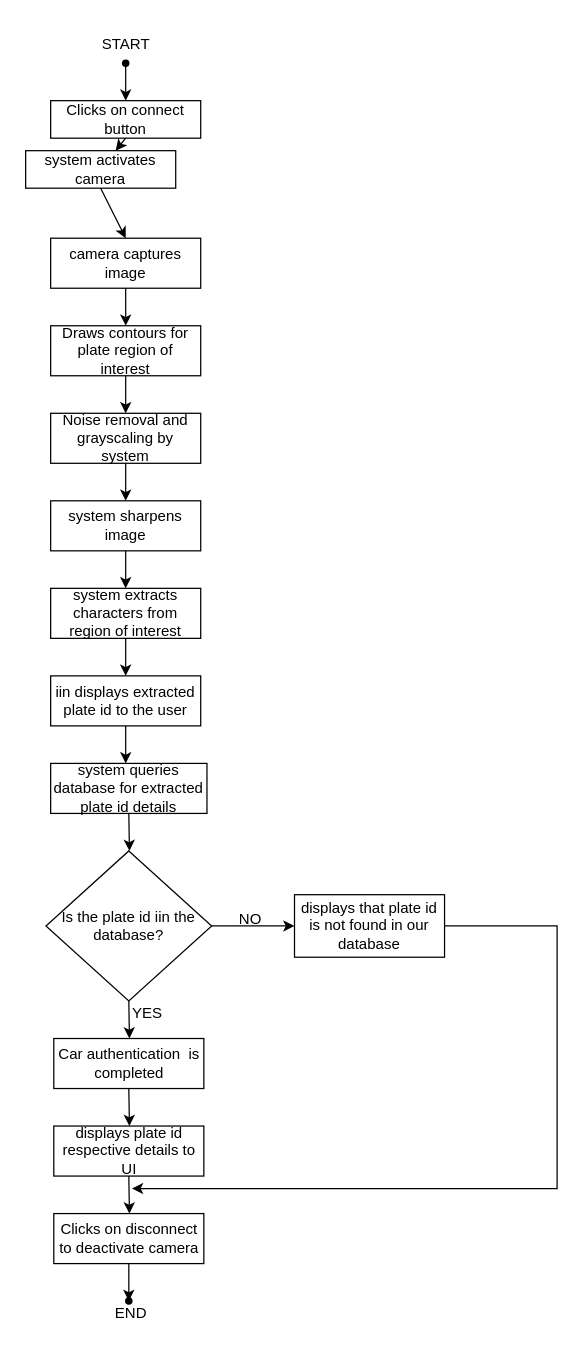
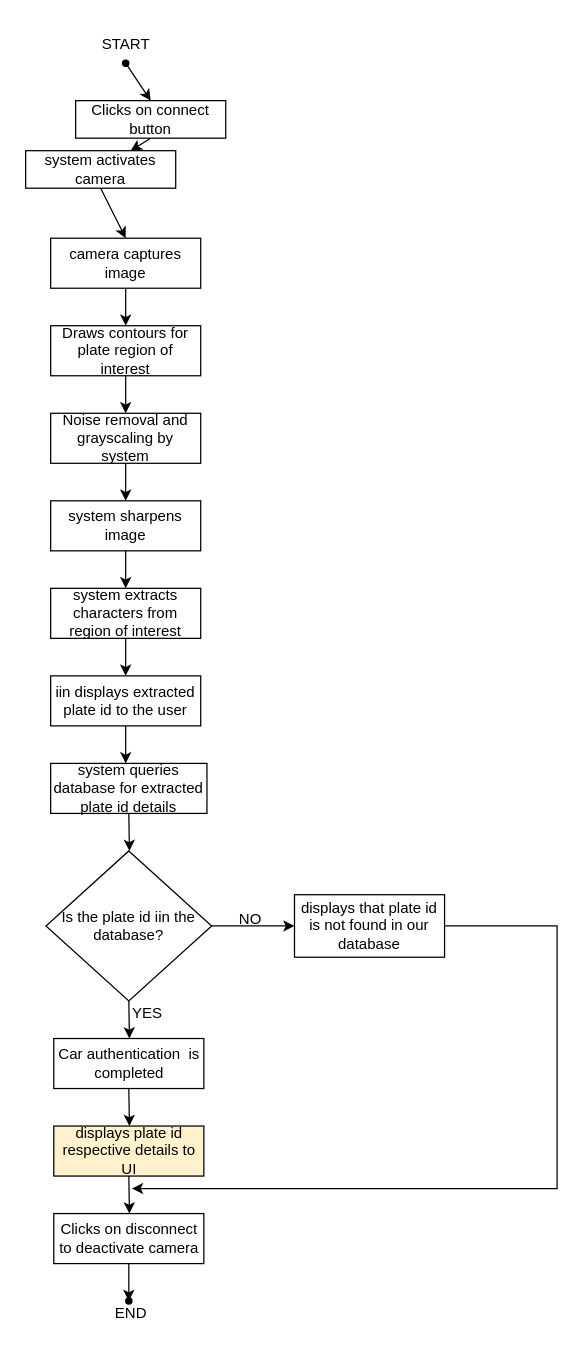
(126, 119) -> (151, 119)
(129, 1151) -> (129, 1151)
